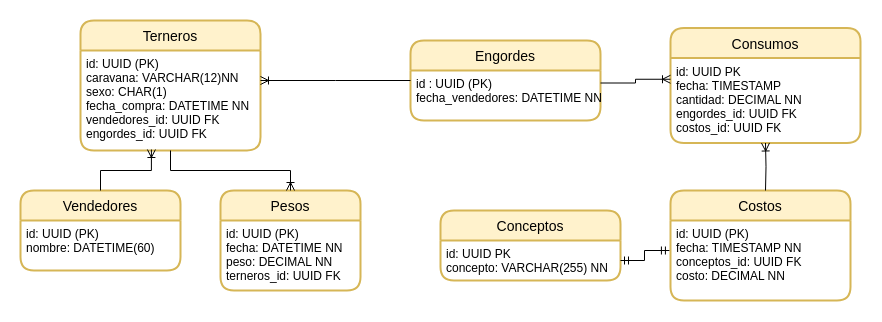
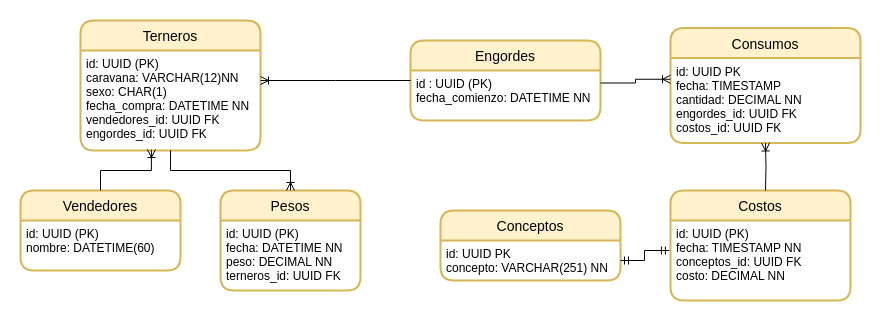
(455, 84) -> (455, 84)
(477, 254) -> (477, 254)
